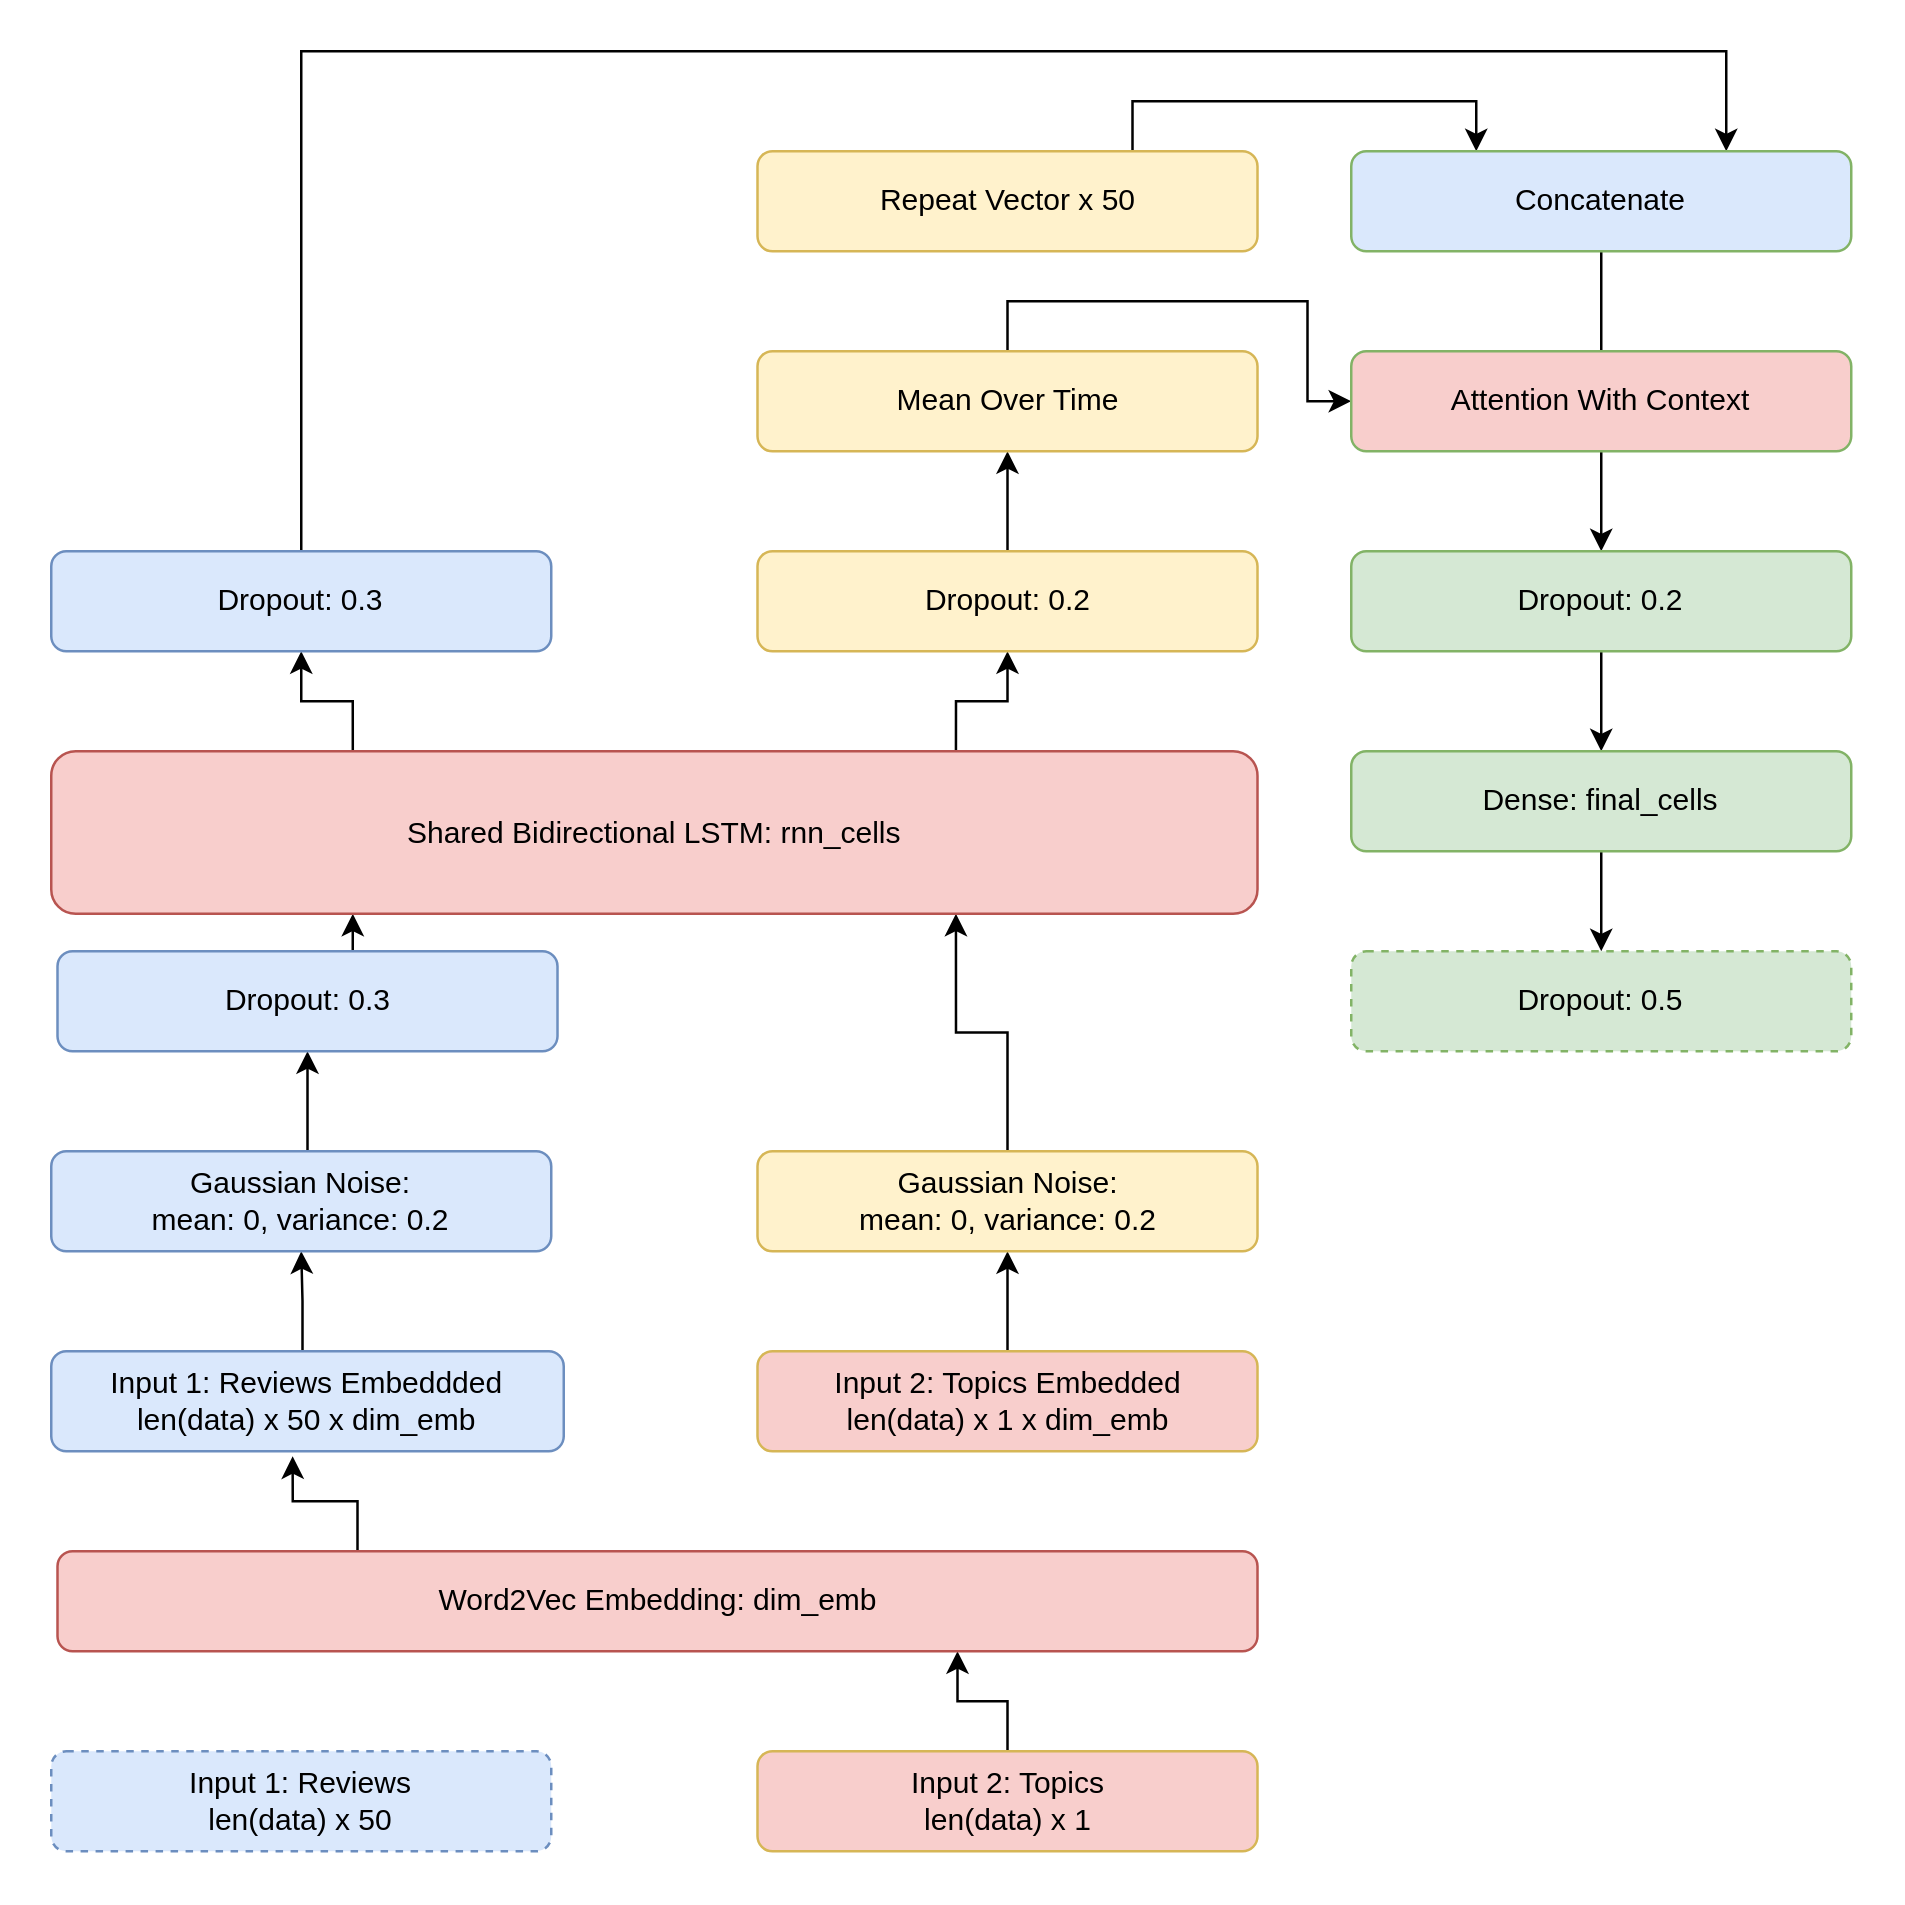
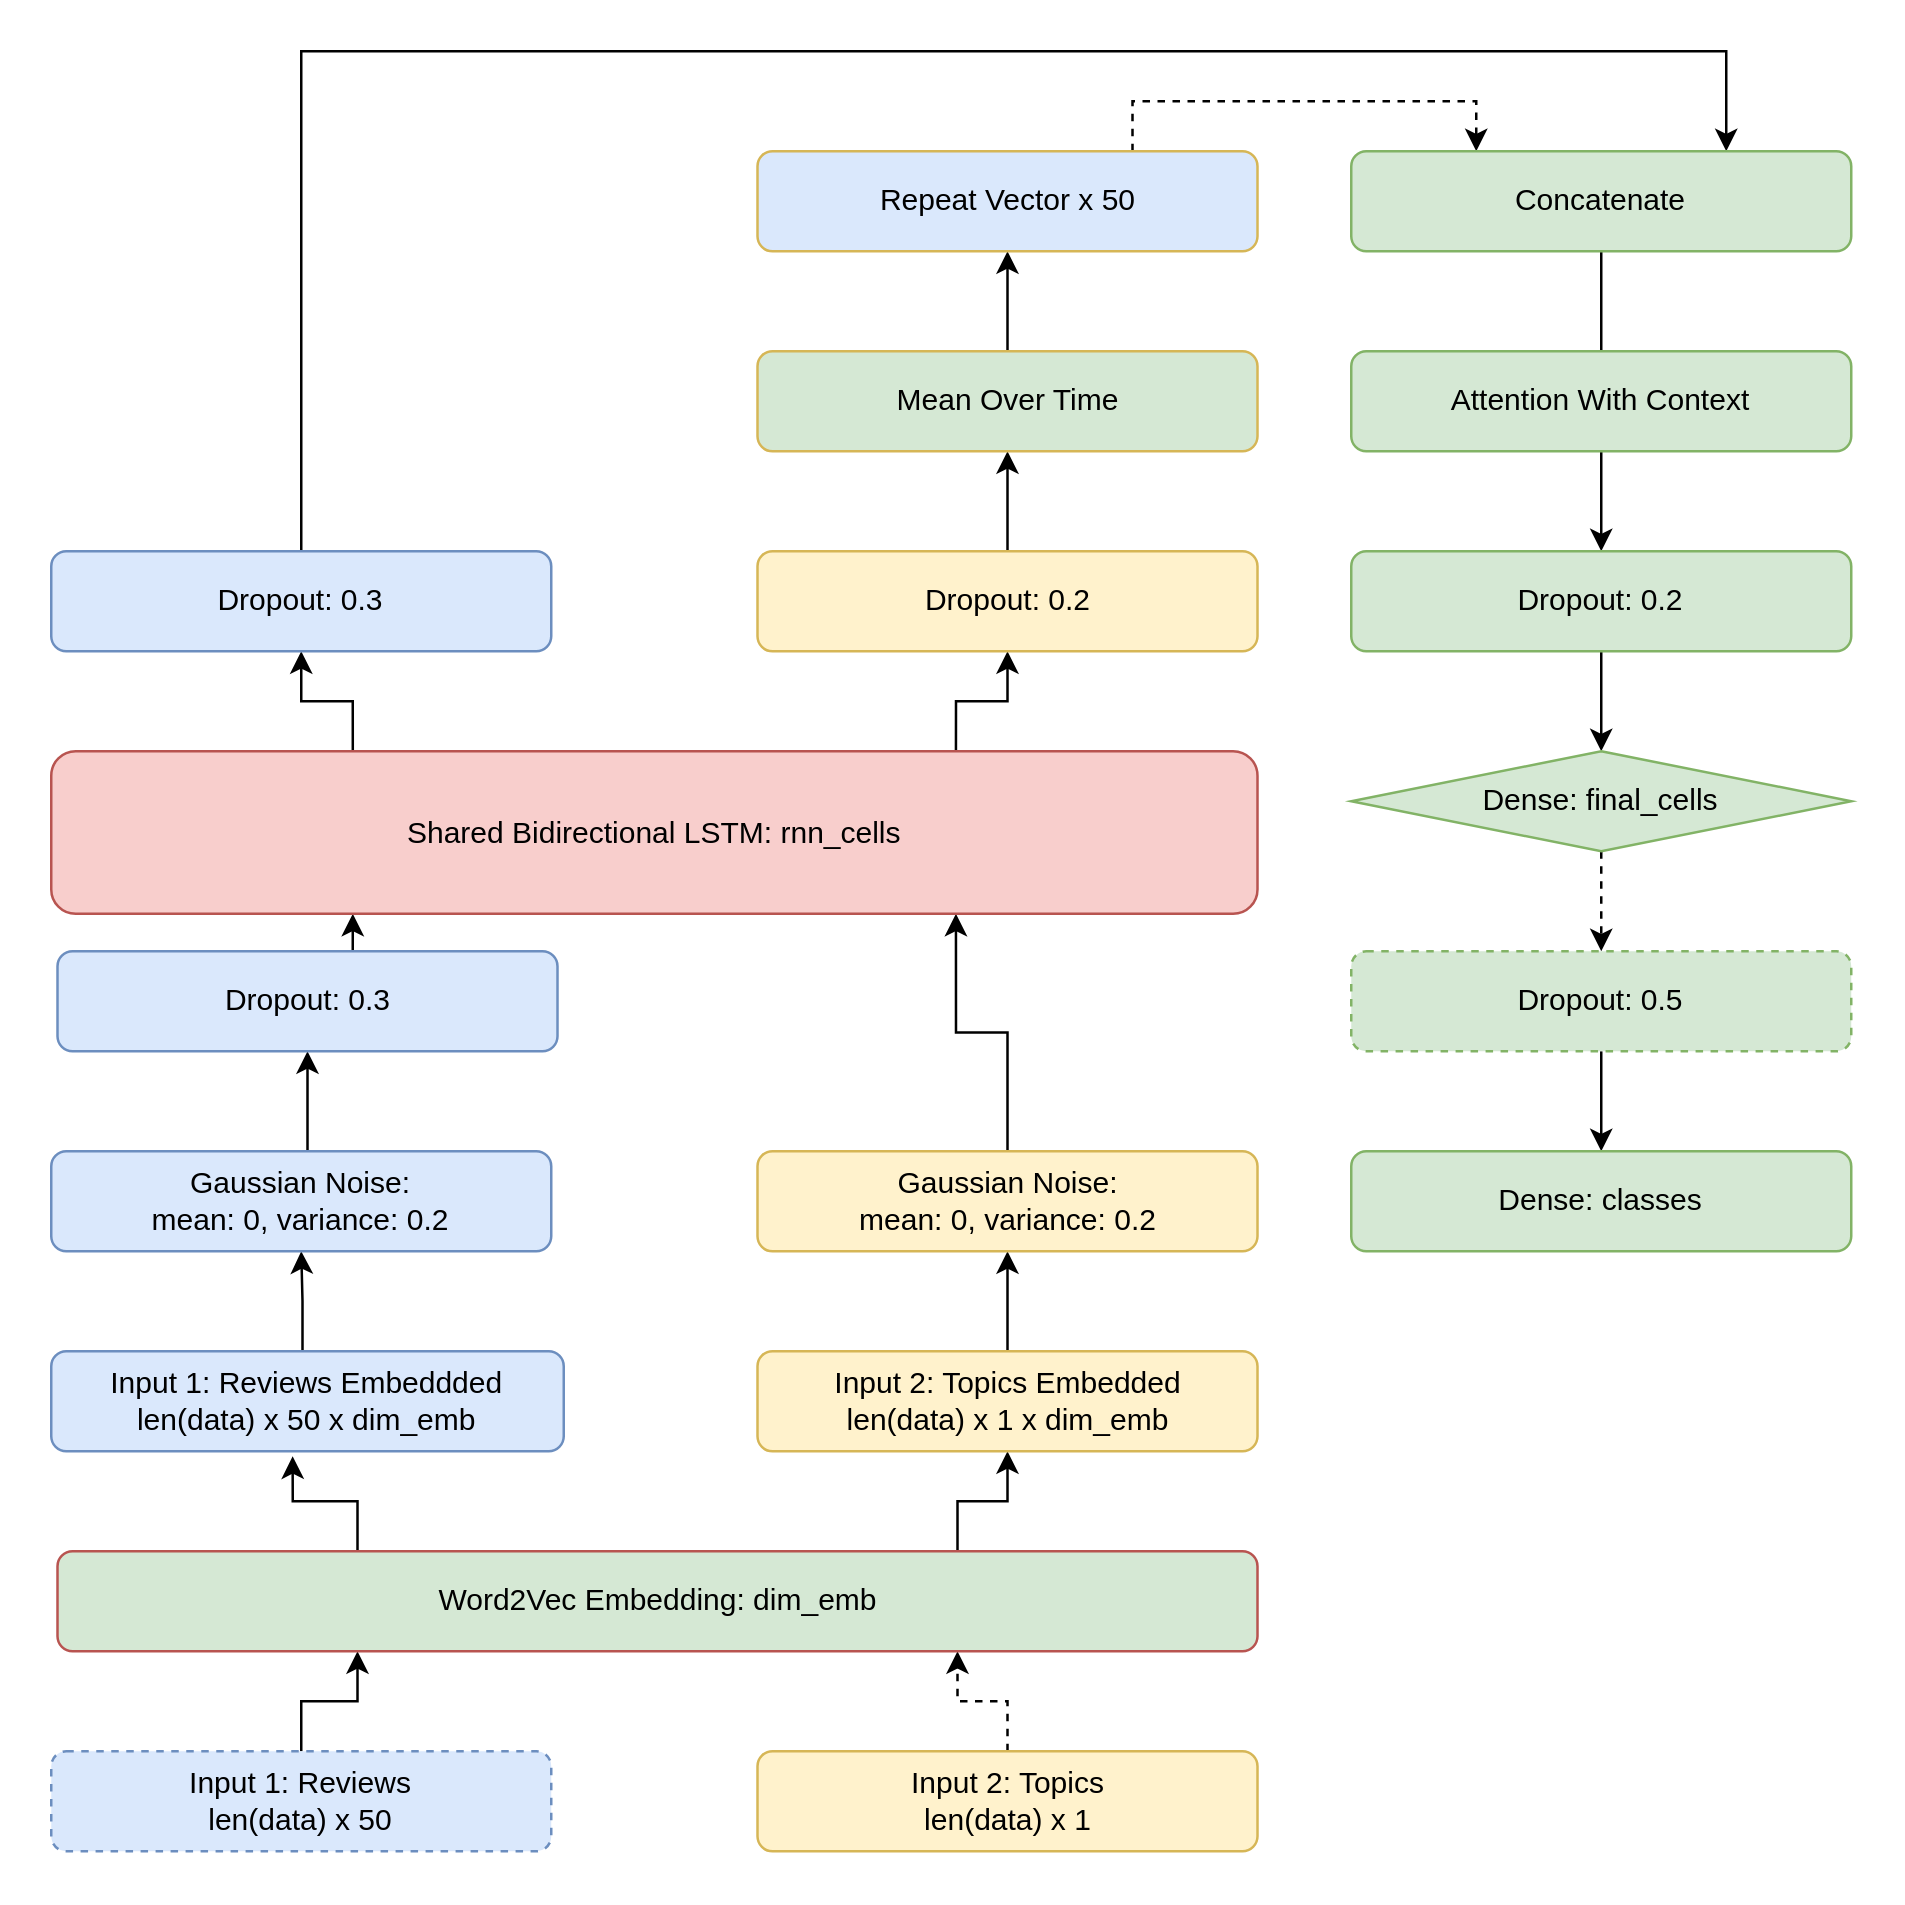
(1298, 101) -> (1298, 101)
(1008, 201) -> (1008, 201)
(1601, 201) -> (1601, 201)
(1220, 301) -> (1008, 286)
(1008, 401) -> (1008, 401)
(1601, 401) -> (1601, 401)
(1601, 801) -> (1601, 801)
(1601, 892) -> (1601, 892)
none -> (1601, 1093)
none -> (1601, 1201)
(1008, 1401) -> (1008, 1401)
none -> (975, 1501)
(658, 1601) -> (658, 1601)
none -> (321, 1701)
(988, 1701) -> (988, 1701)
(1008, 1801) -> (1008, 1801)
